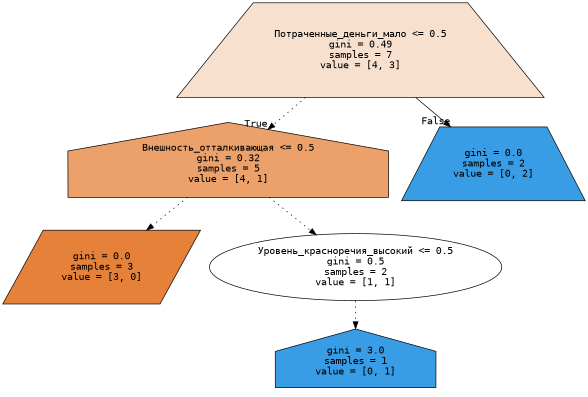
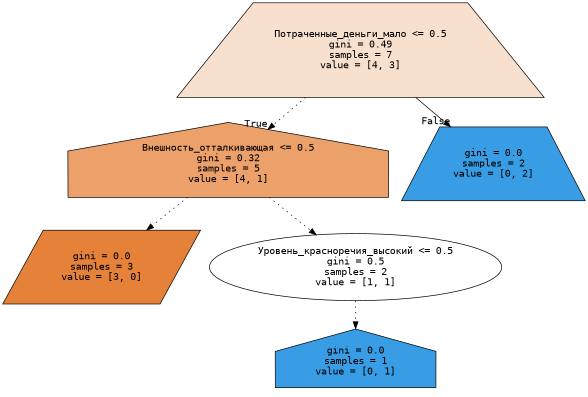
(356, 361) -> (356, 361)
